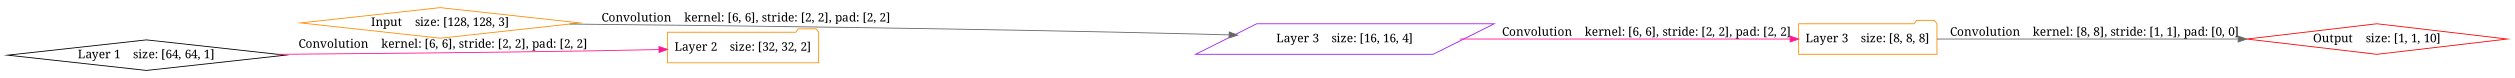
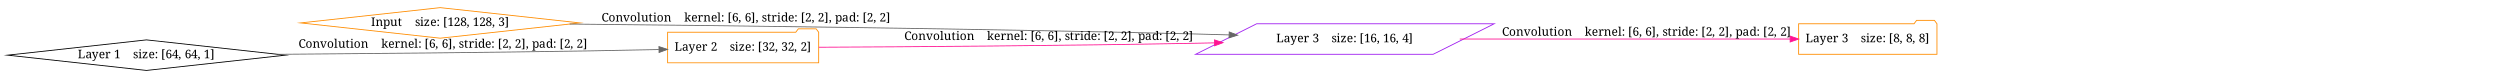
(2377, 39) -> none
none -> (1017, 46)
(468, 53) -> (468, 53)
